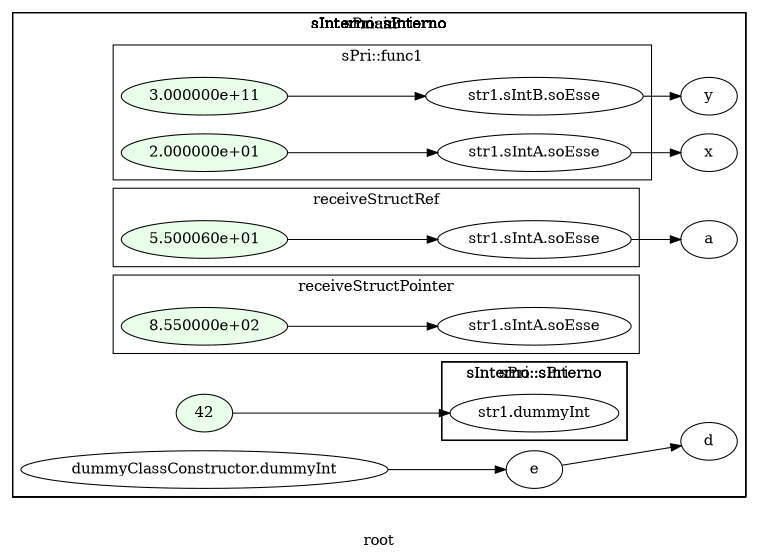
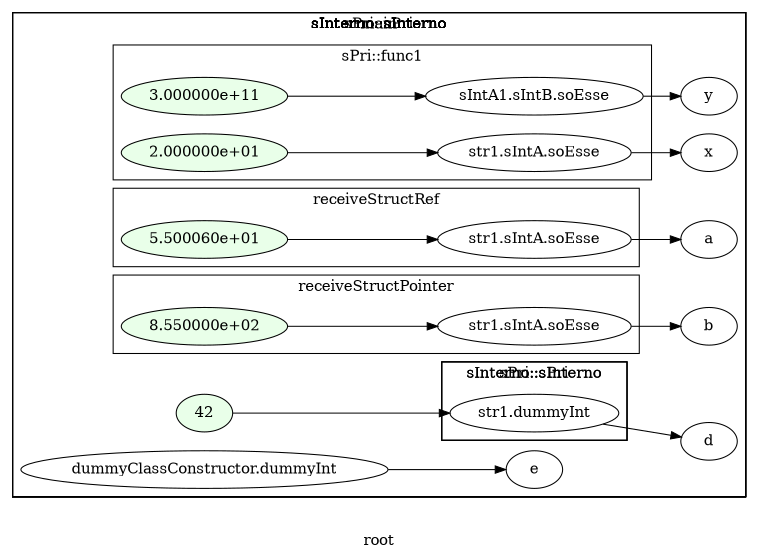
(534, 96) -> (534, 96)
none -> (709, 326)
(616, 456) -> (637, 430)
